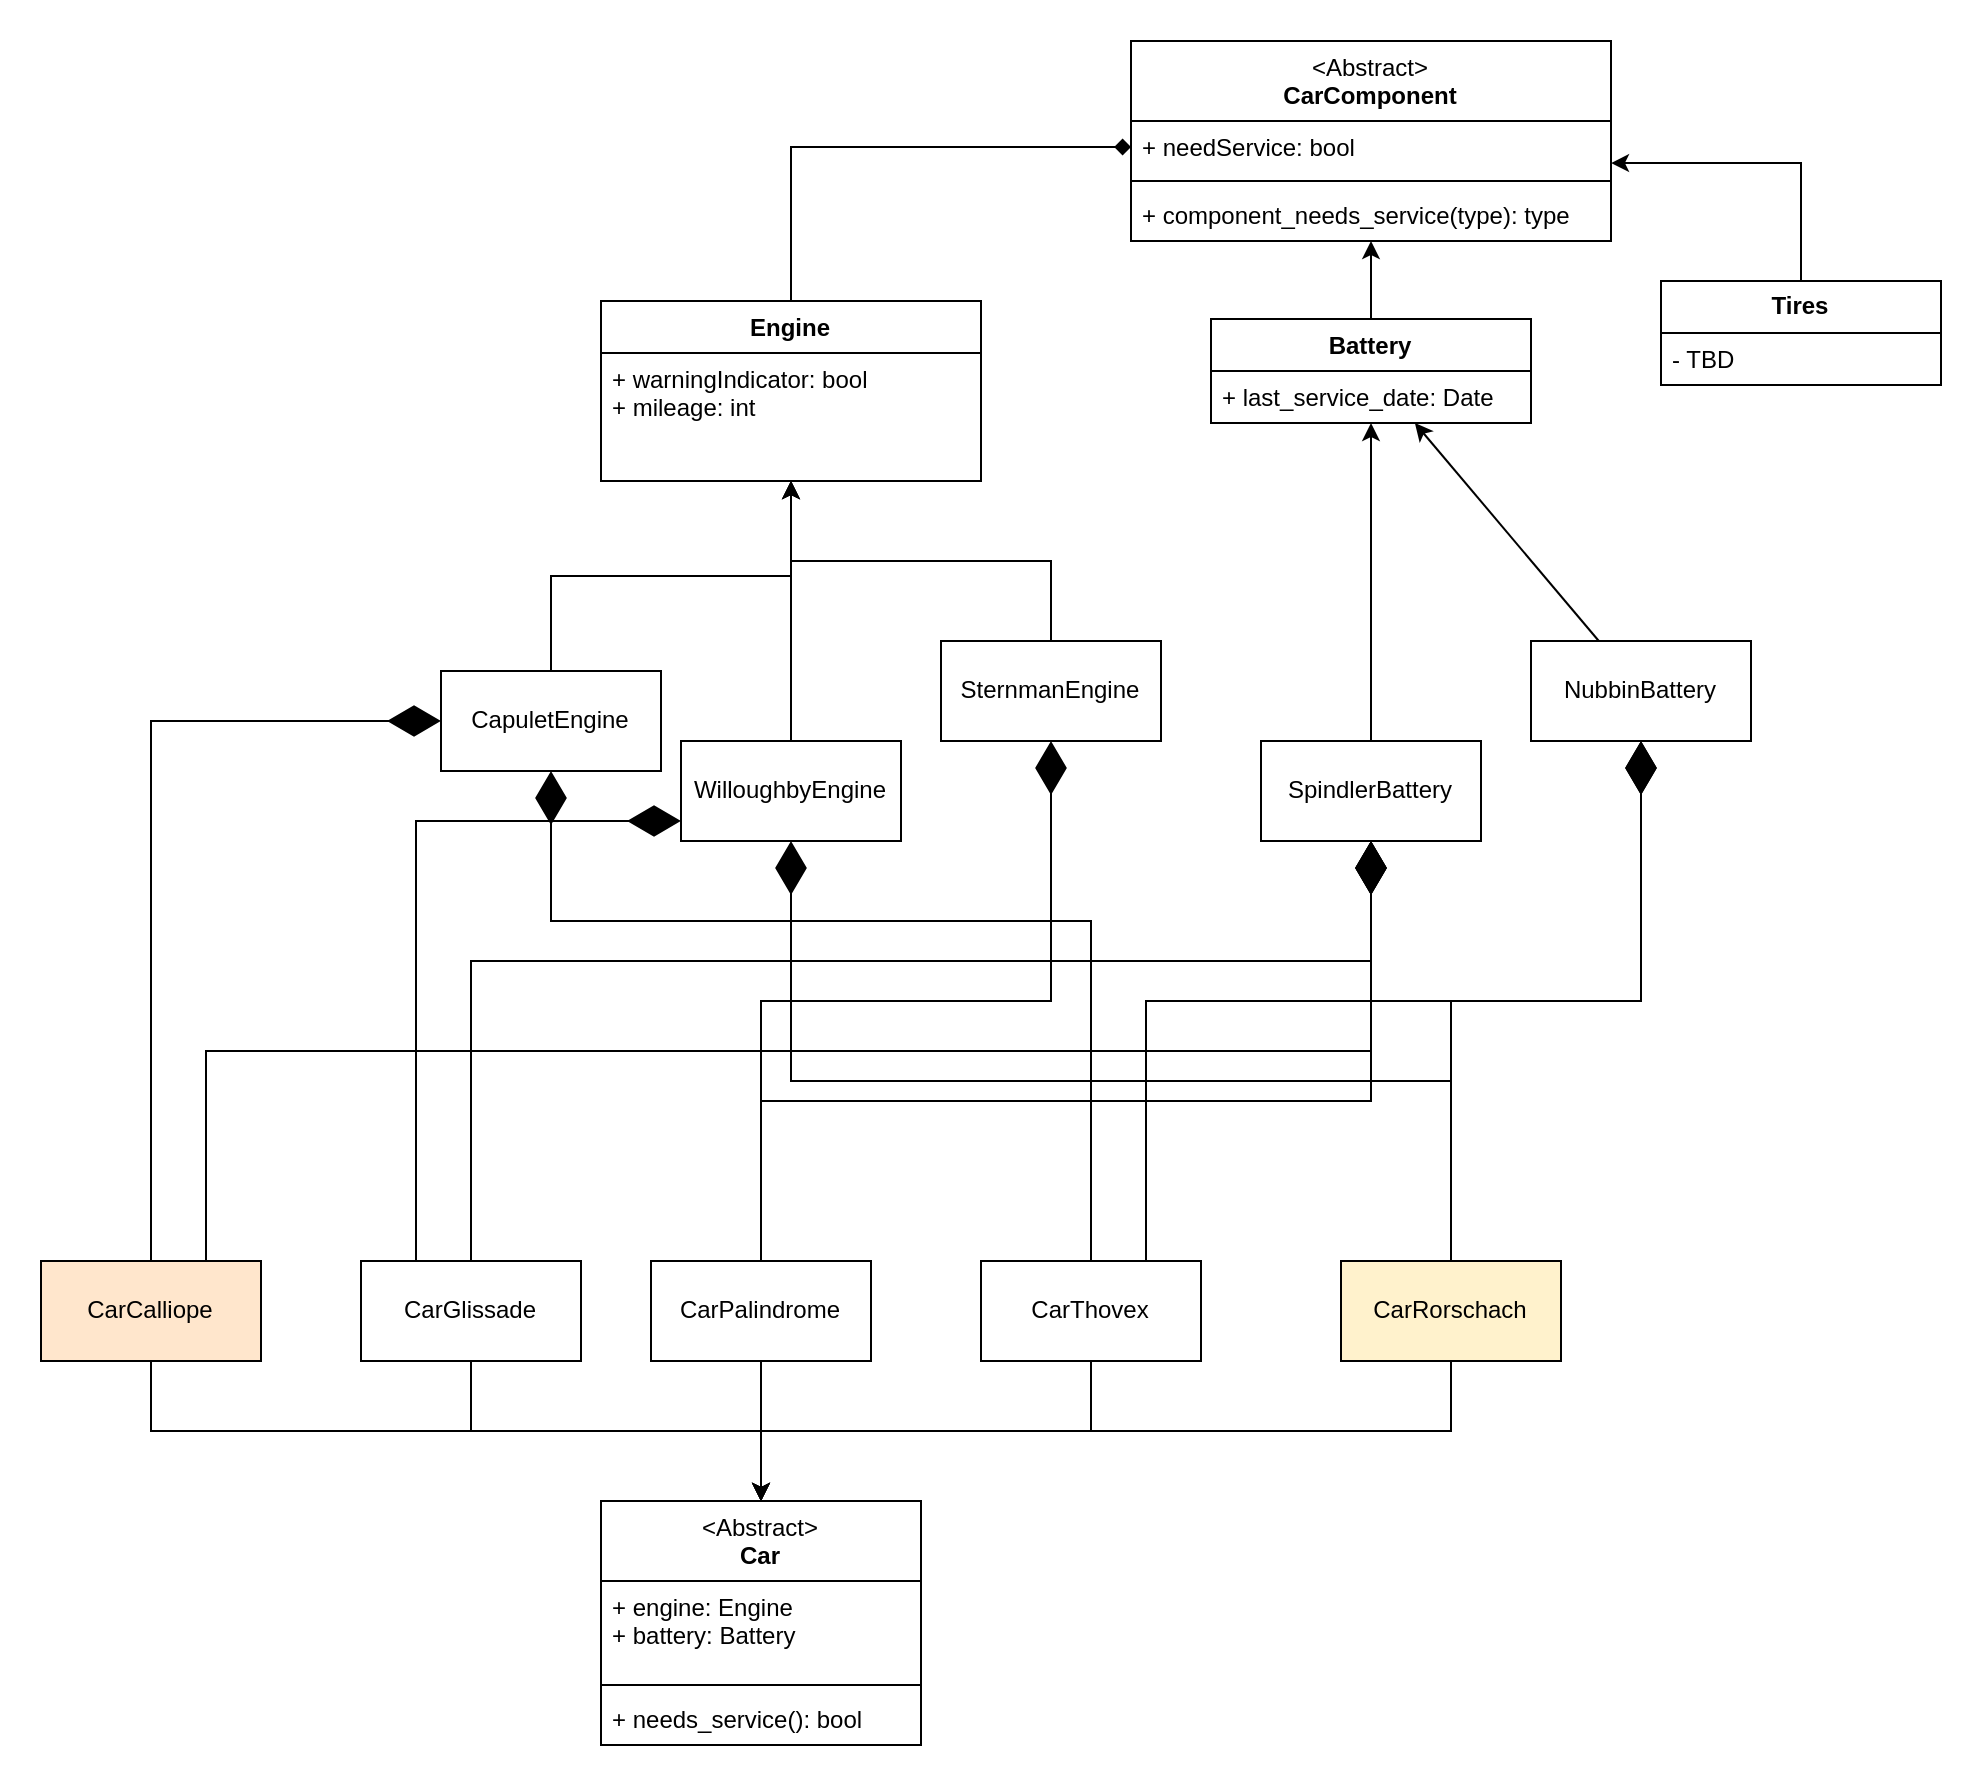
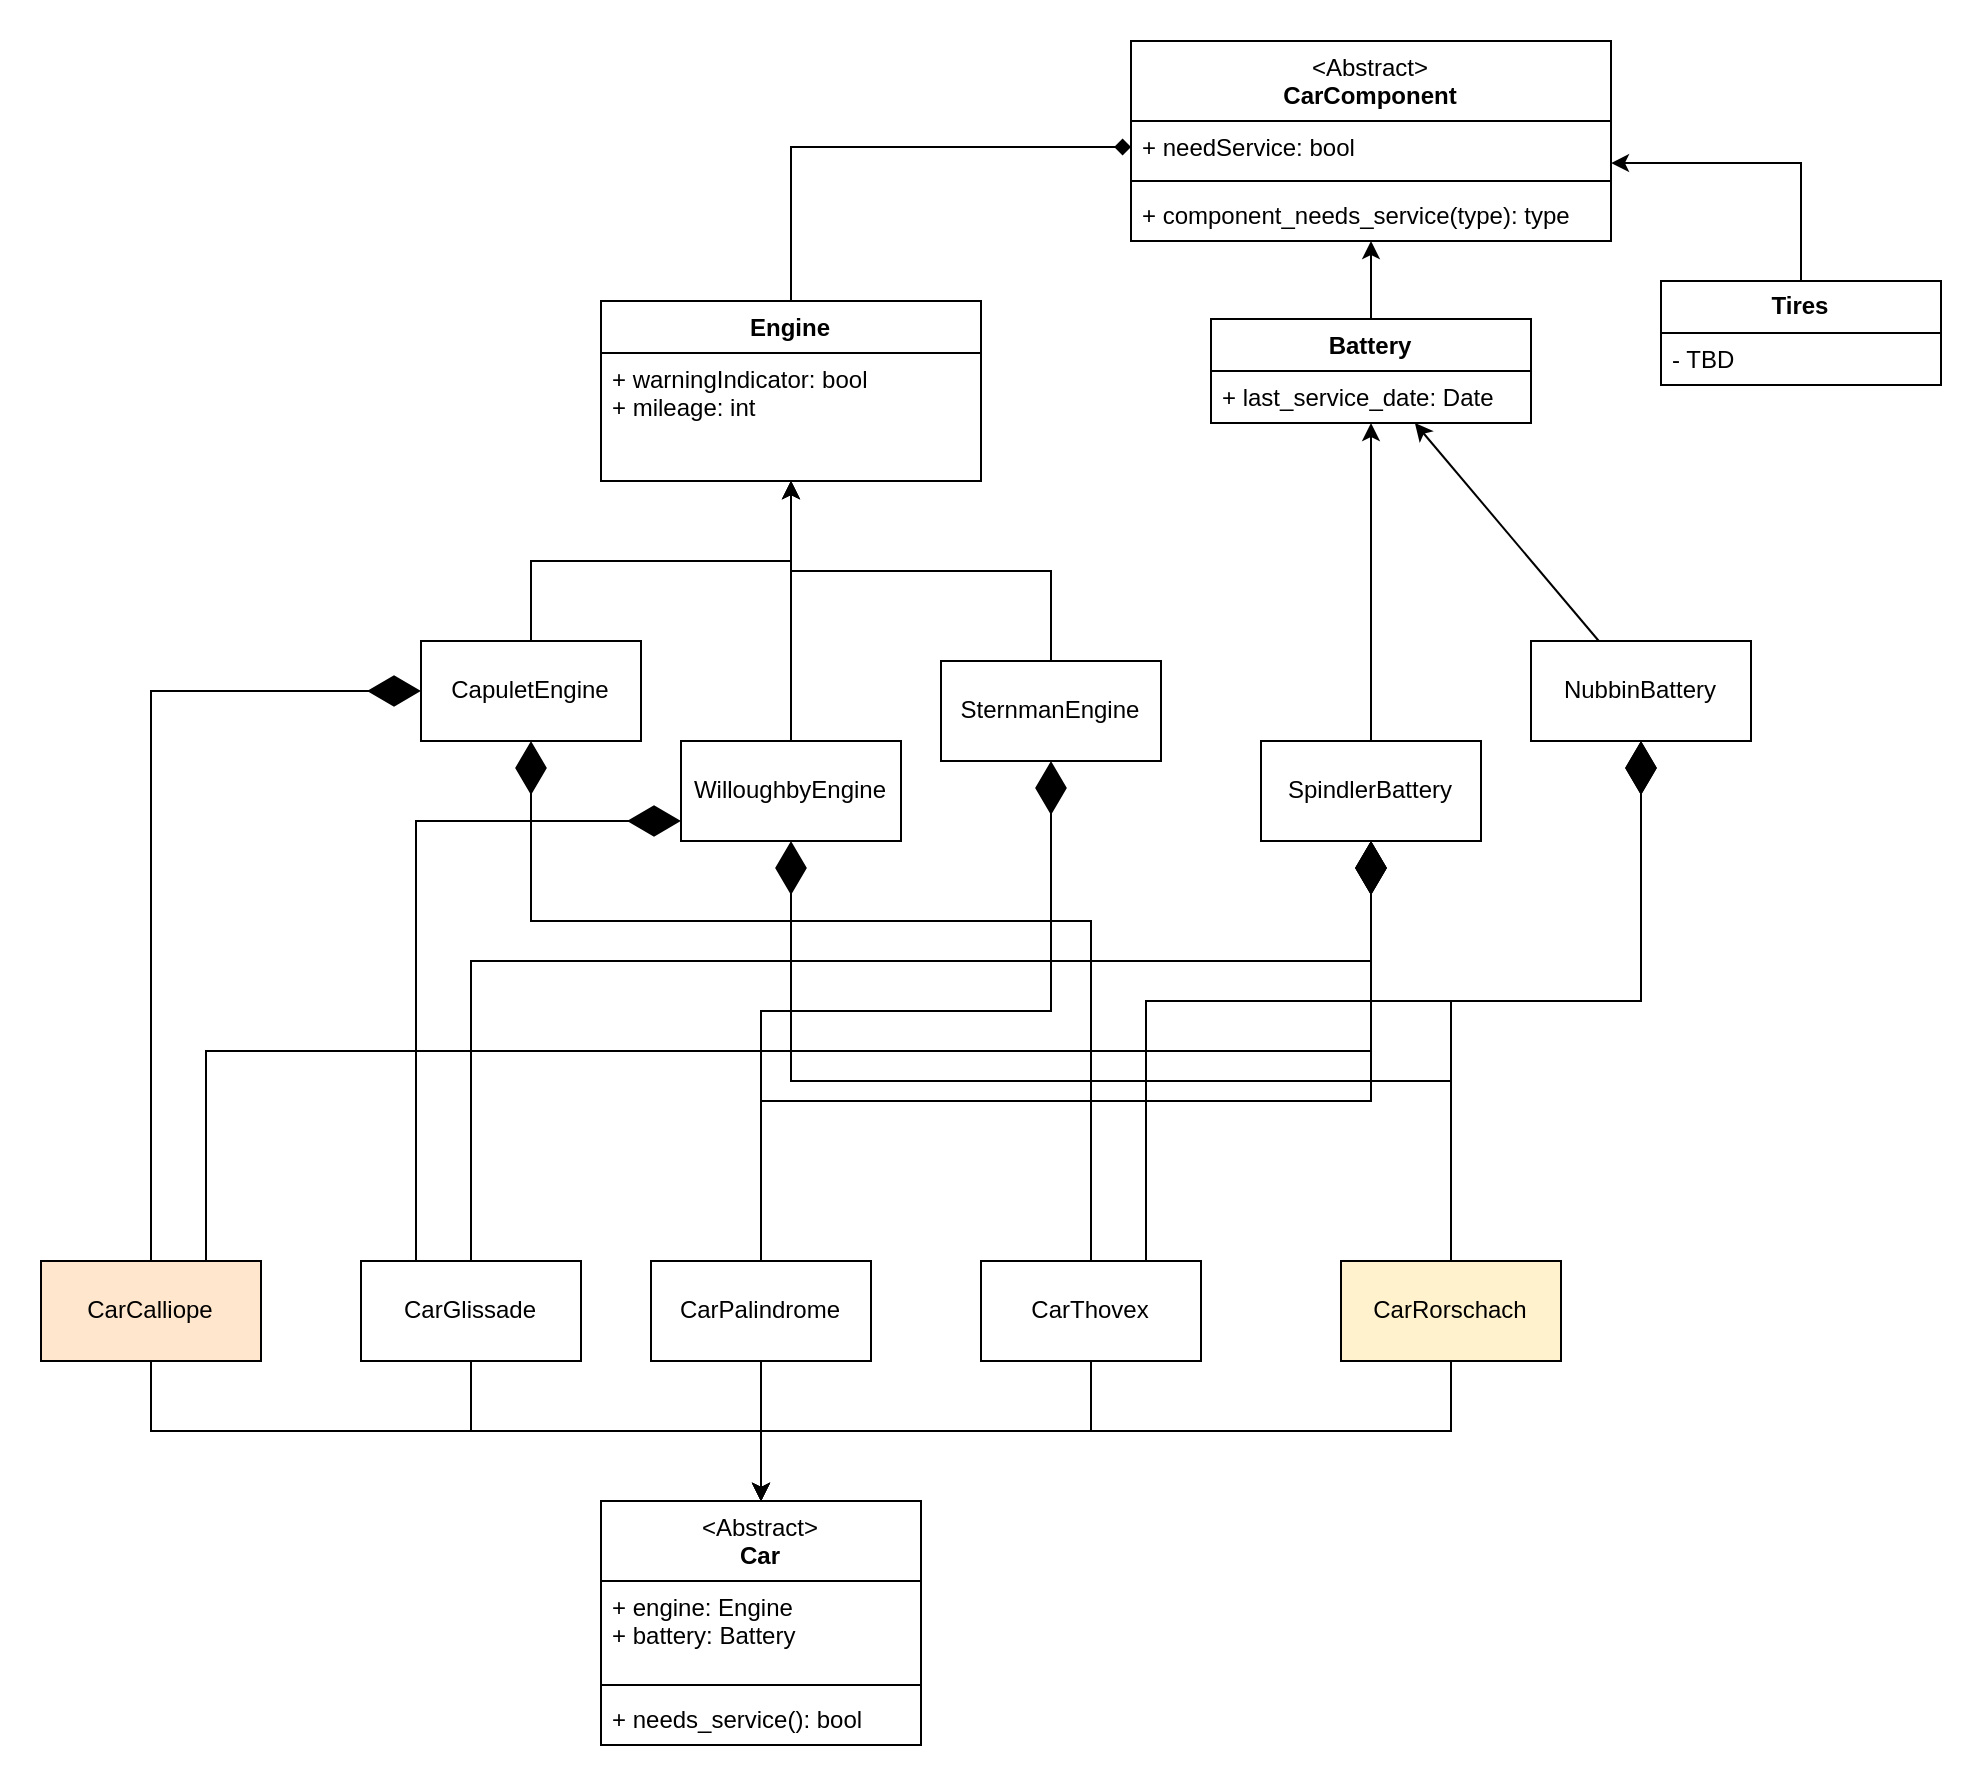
(1051, 691) -> (1051, 711)
(551, 721) -> (531, 691)
